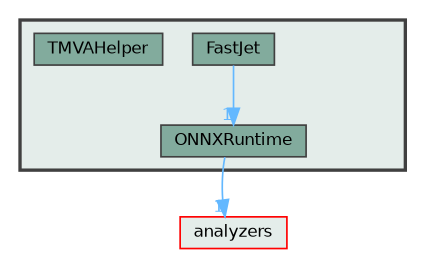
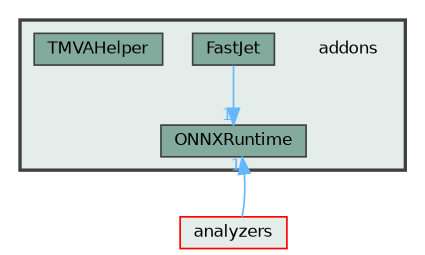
none -> (349, 49)
(222, 181) -> (245, 195)
